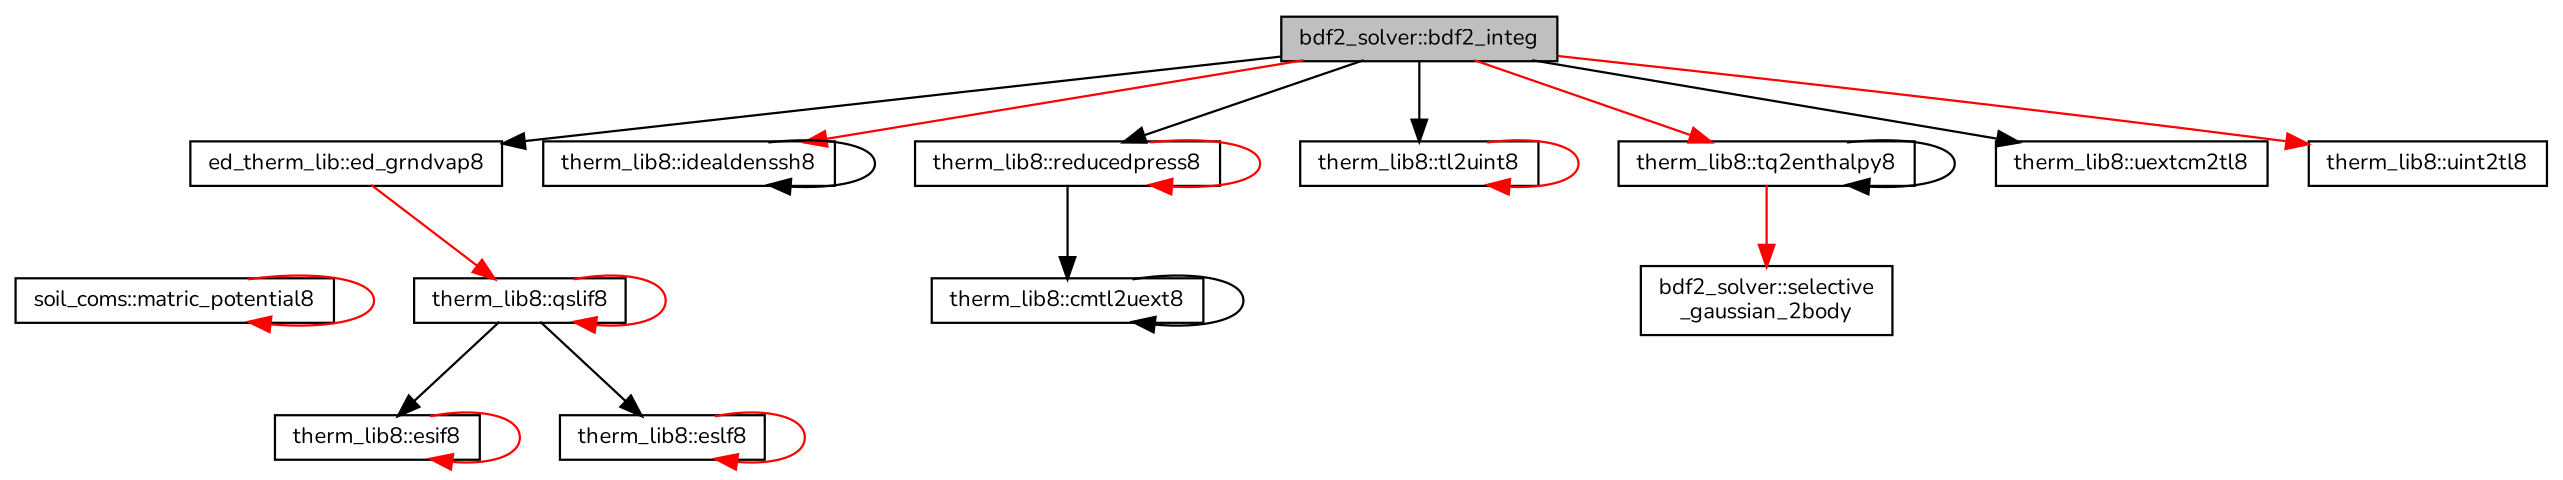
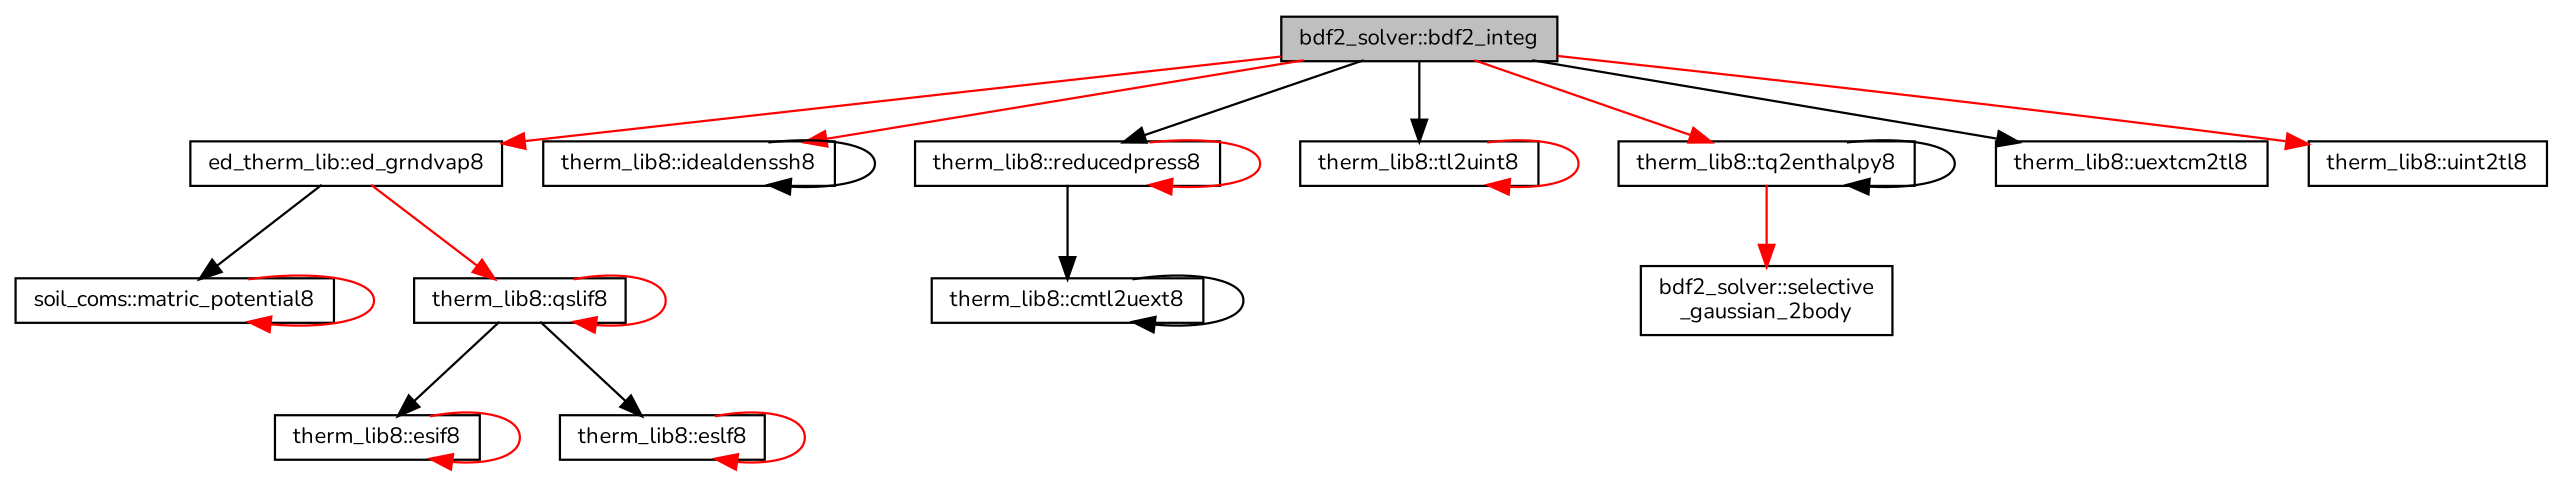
(903, 99) -> (903, 99)
none -> (269, 225)
